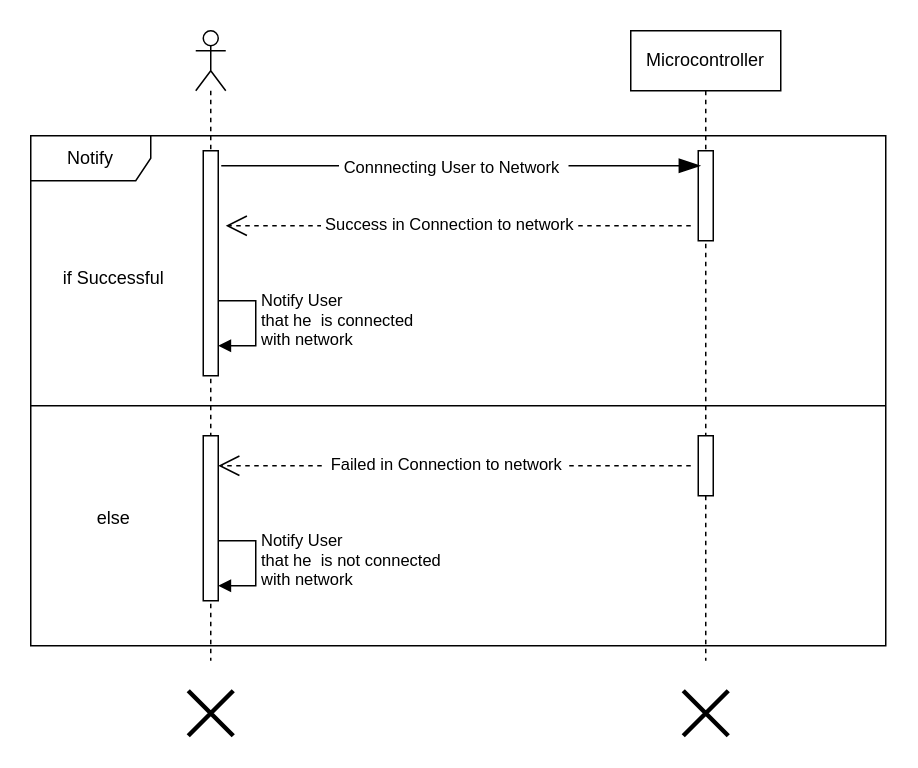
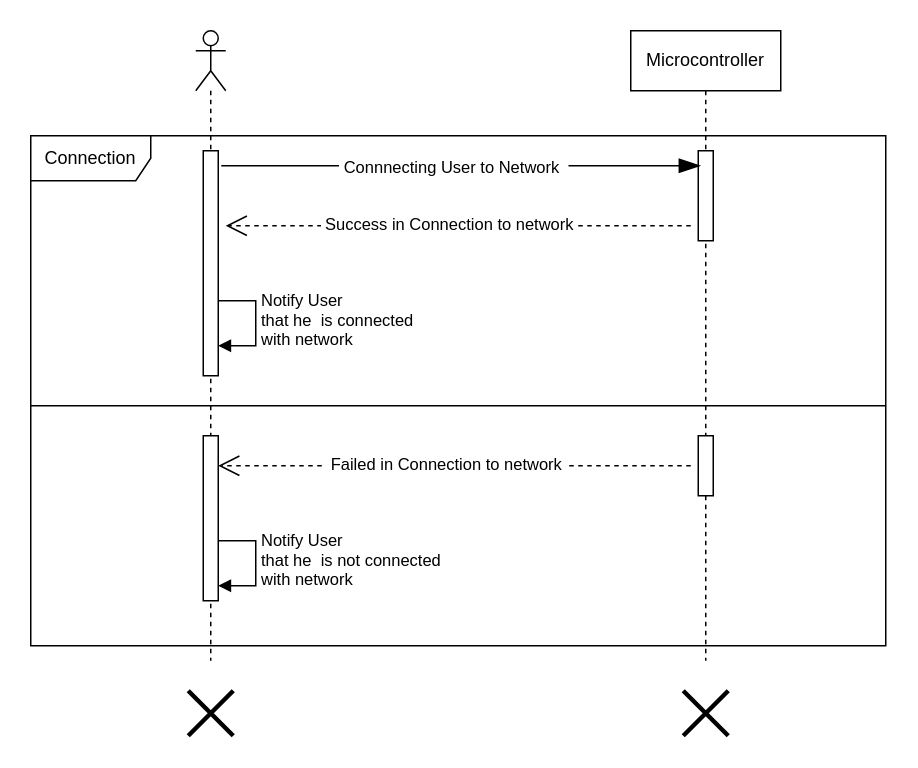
(91, 158) -> (91, 158)
(113, 278) -> none
(113, 518) -> none
